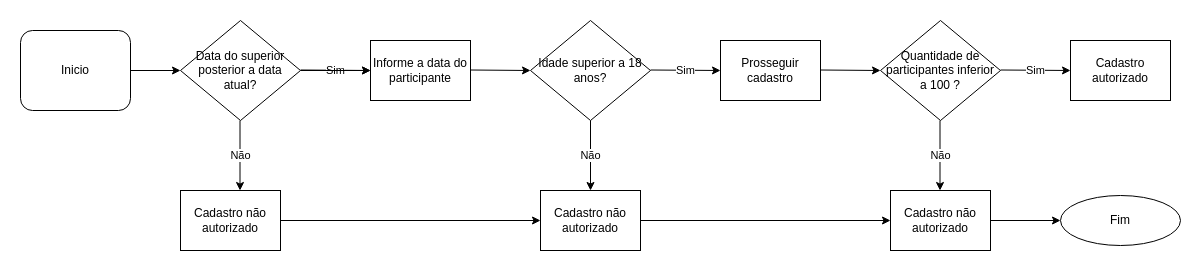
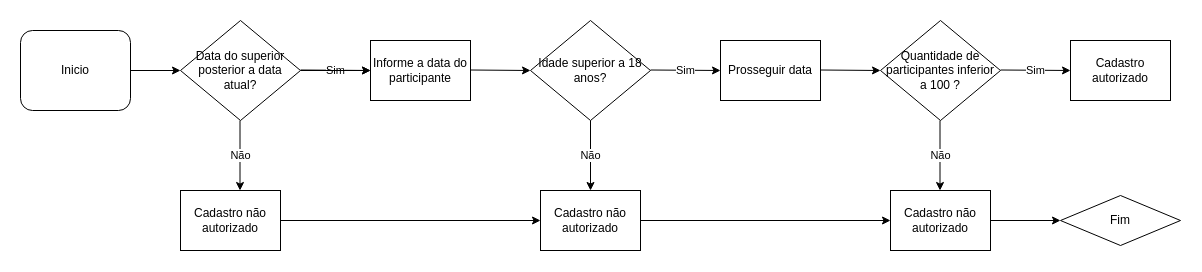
(771, 71) -> (771, 71)
(1121, 221) -> (1121, 221)
